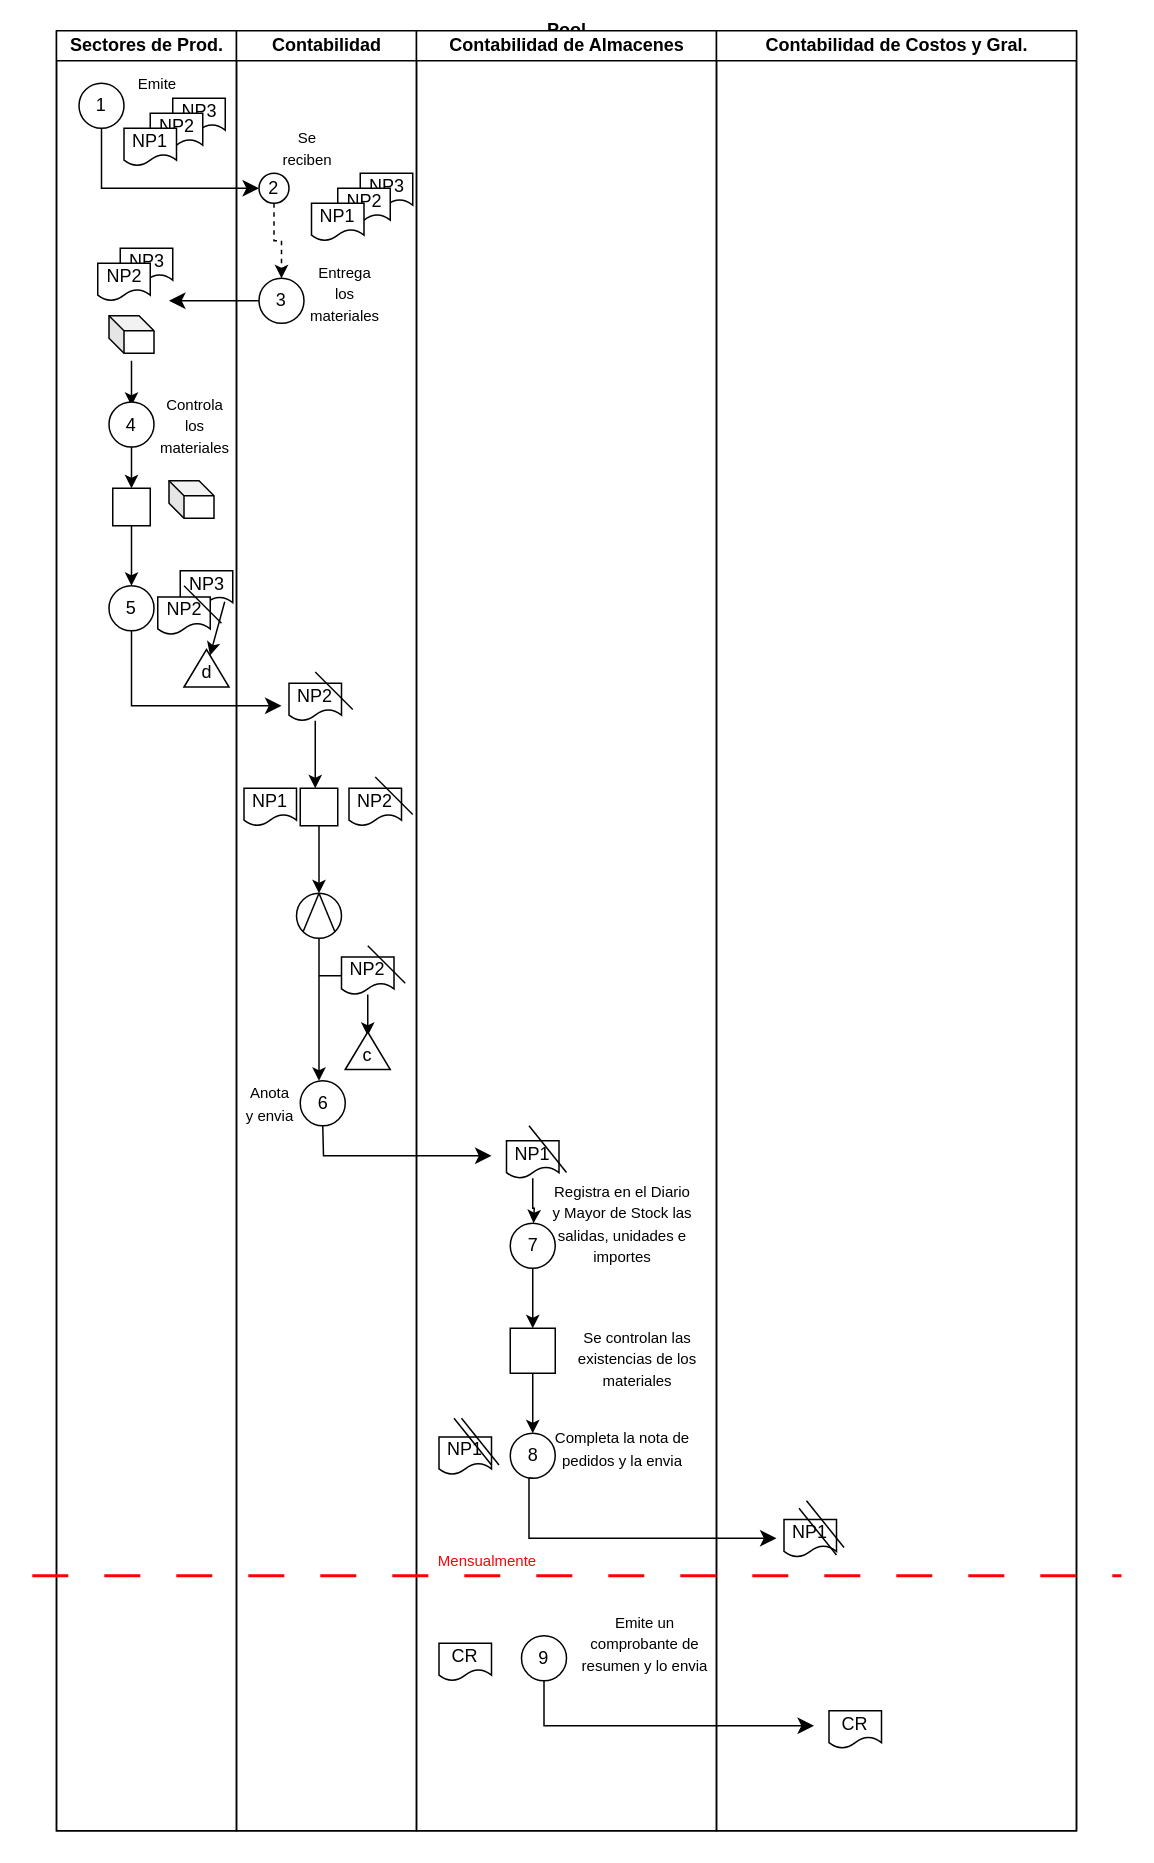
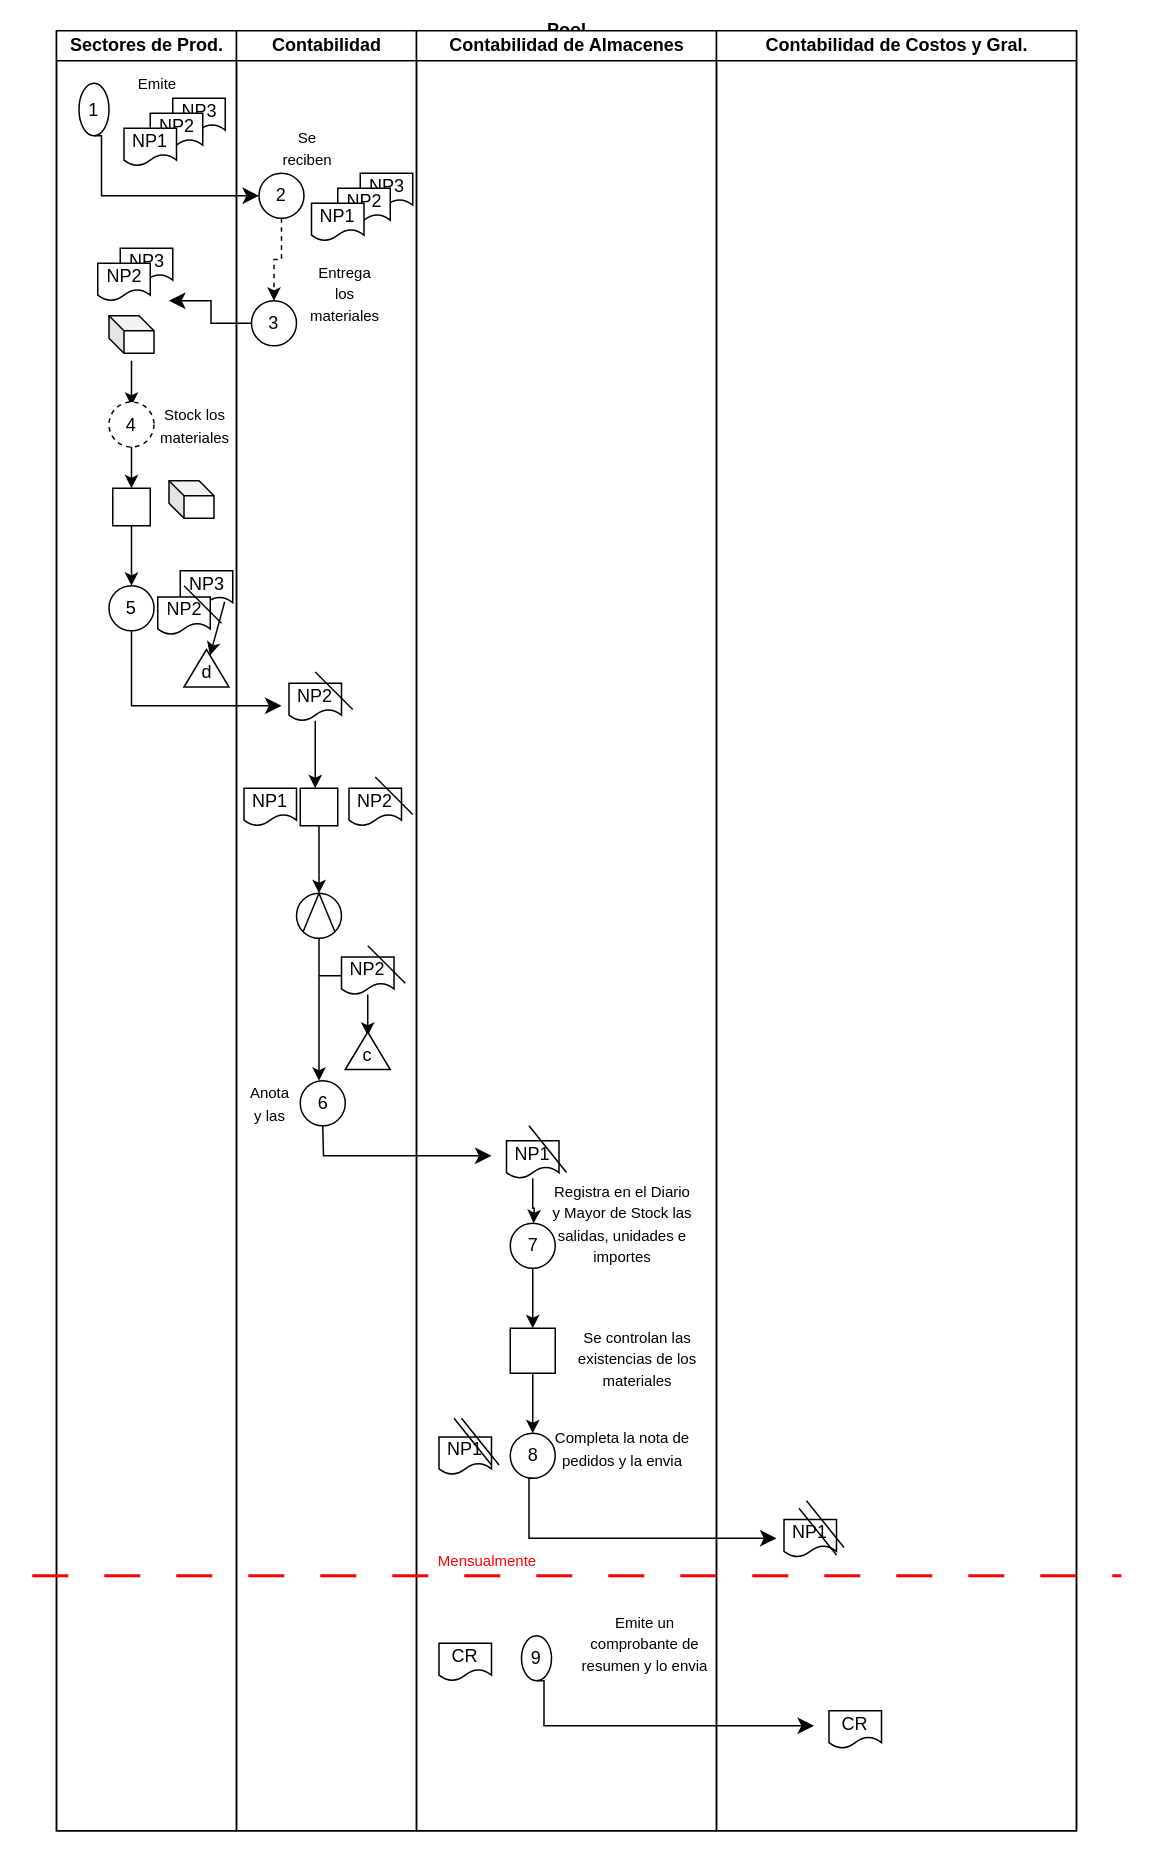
(101, 106) -> (94, 110)
(274, 188) -> (281, 196)
(281, 301) -> (274, 323)
(131, 425) -> (131, 425)
(195, 425) -> (195, 425)
(270, 1103) -> (270, 1103)
(544, 1658) -> (536, 1658)
